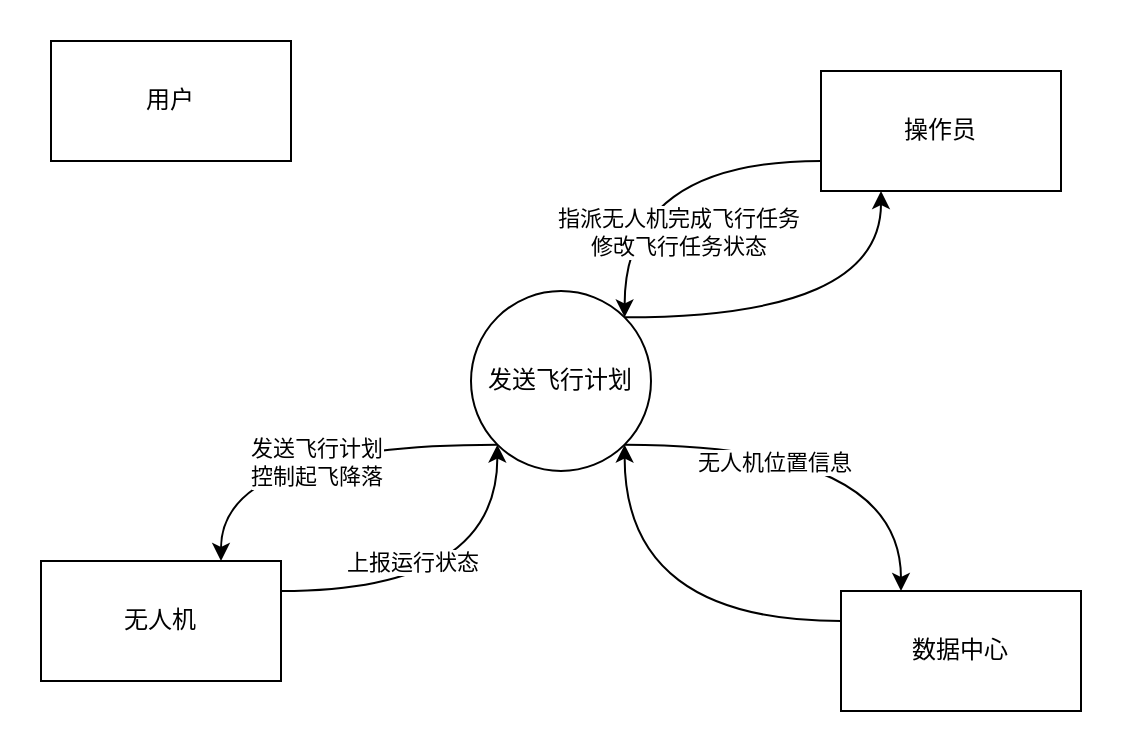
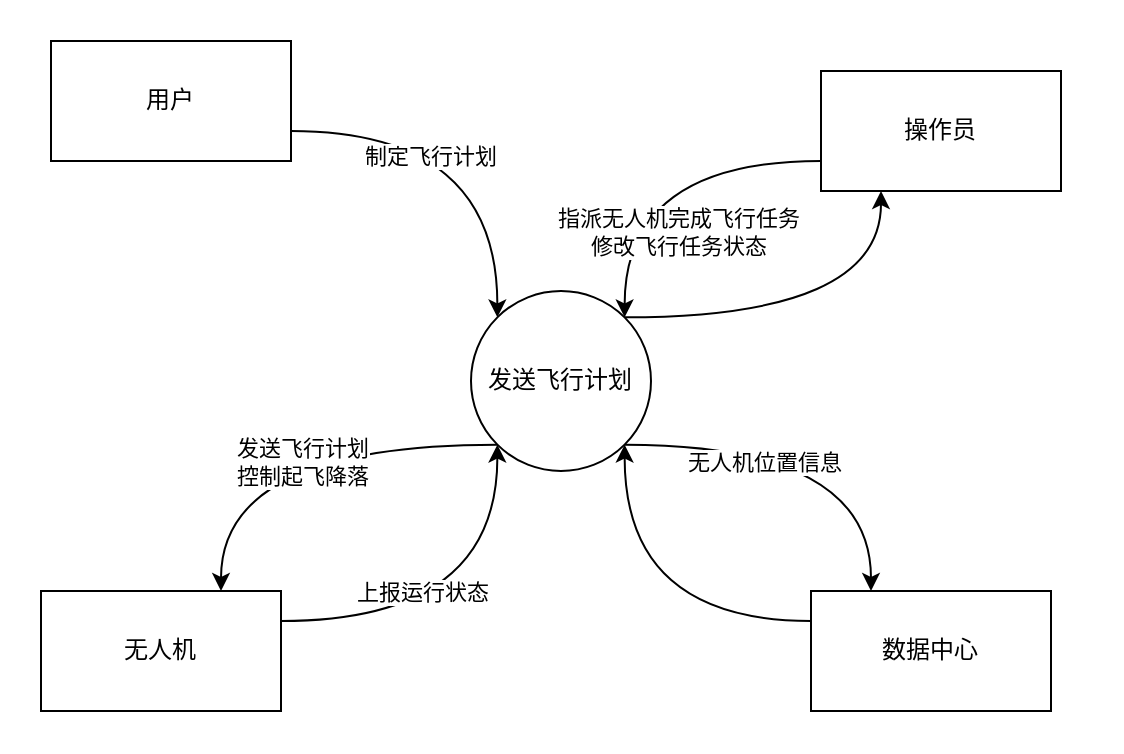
none -> (480, 220)
(161, 621) -> (161, 651)
(961, 651) -> (931, 651)
